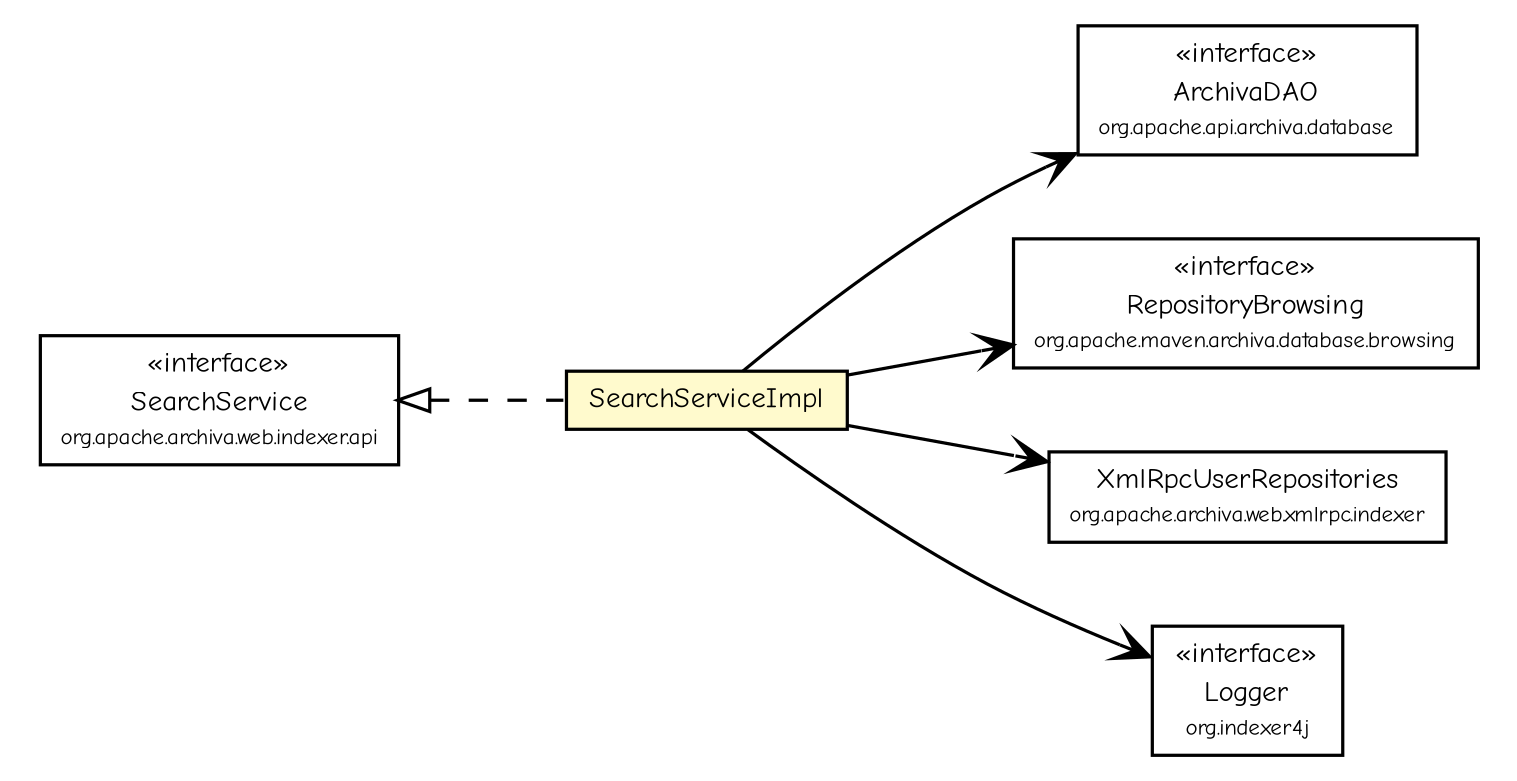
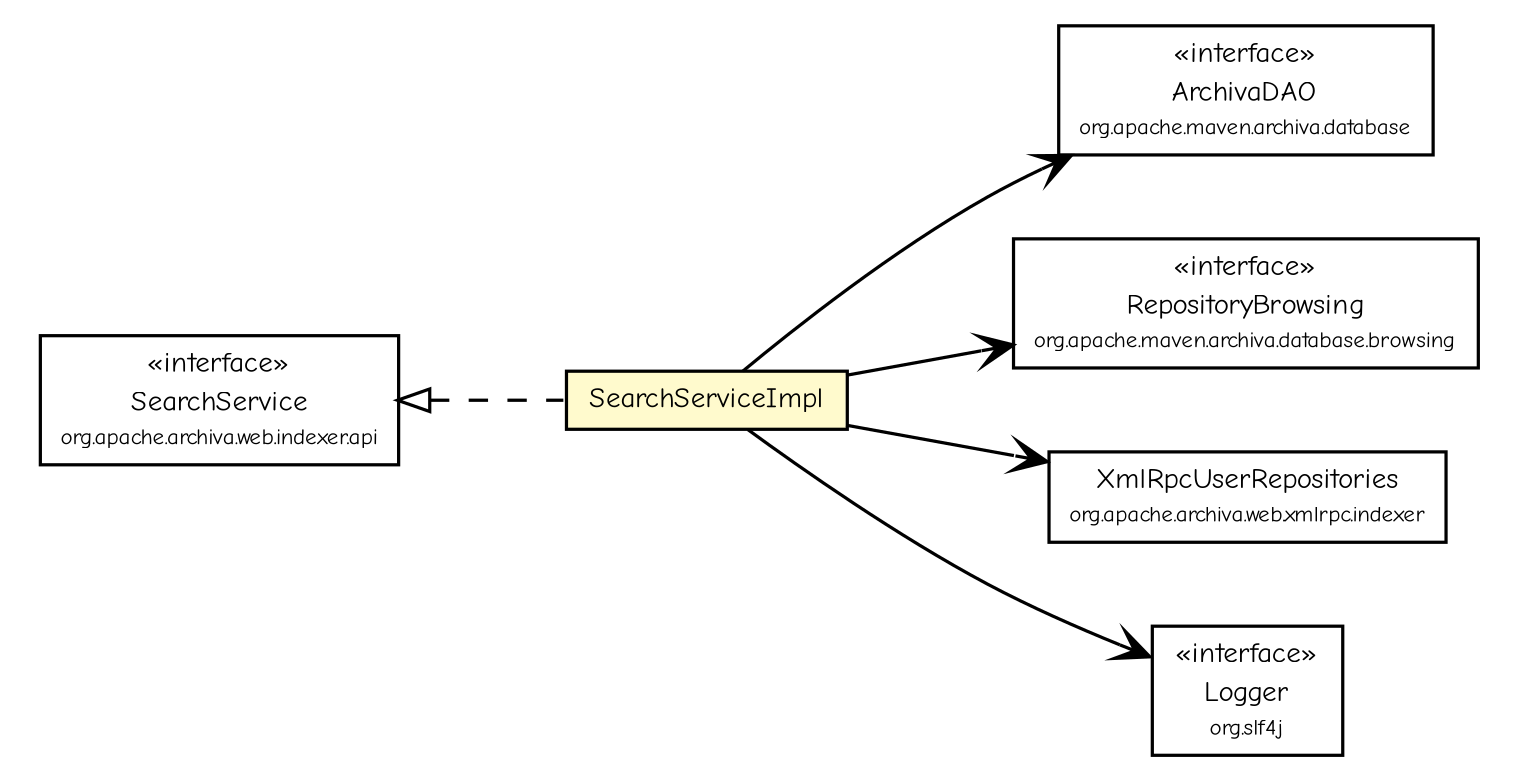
(1248, 127) -> (1246, 127)
(1248, 728) -> (1248, 728)
